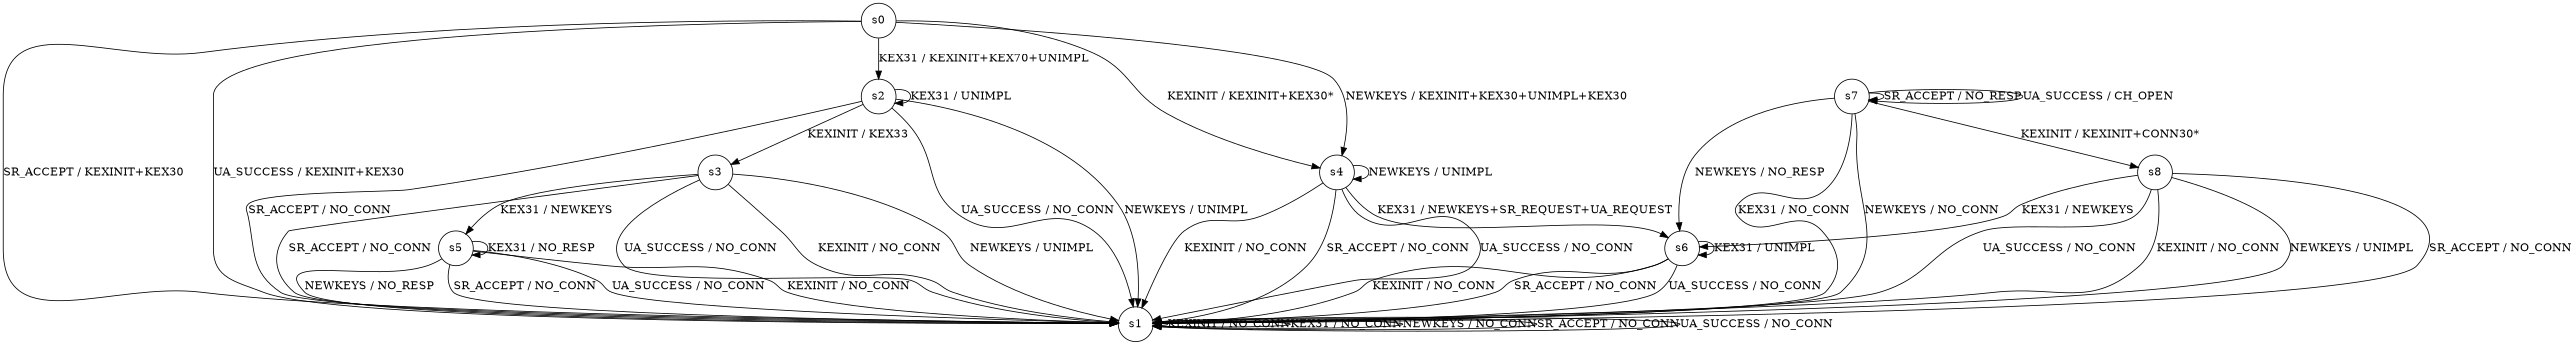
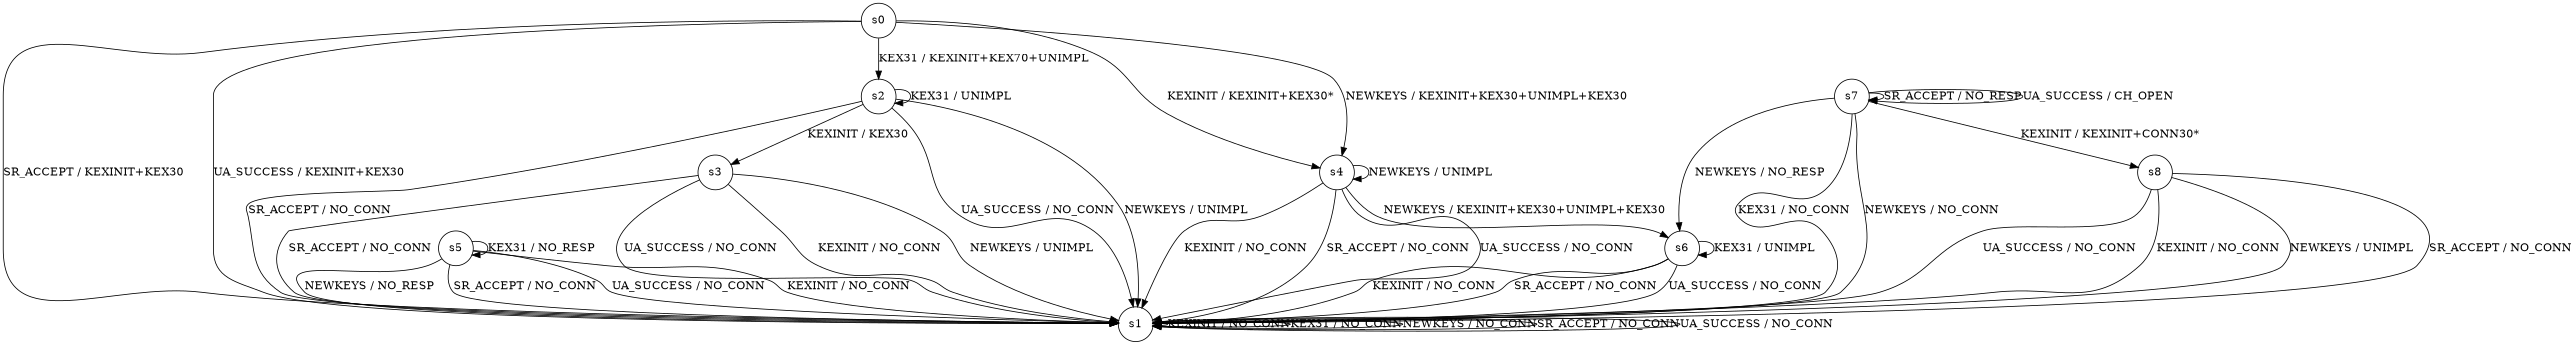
(858, 134) -> (858, 134)
(580, 186) -> none
(1525, 210) -> (1525, 210)
(1927, 231) -> none
